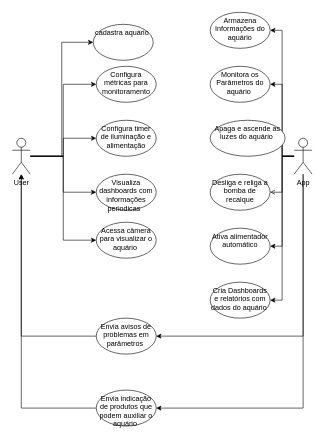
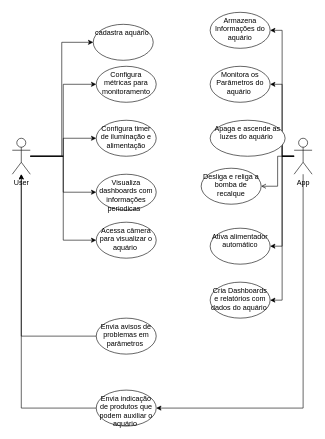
(240, 192) -> (231, 186)
(161, 336) -> none
